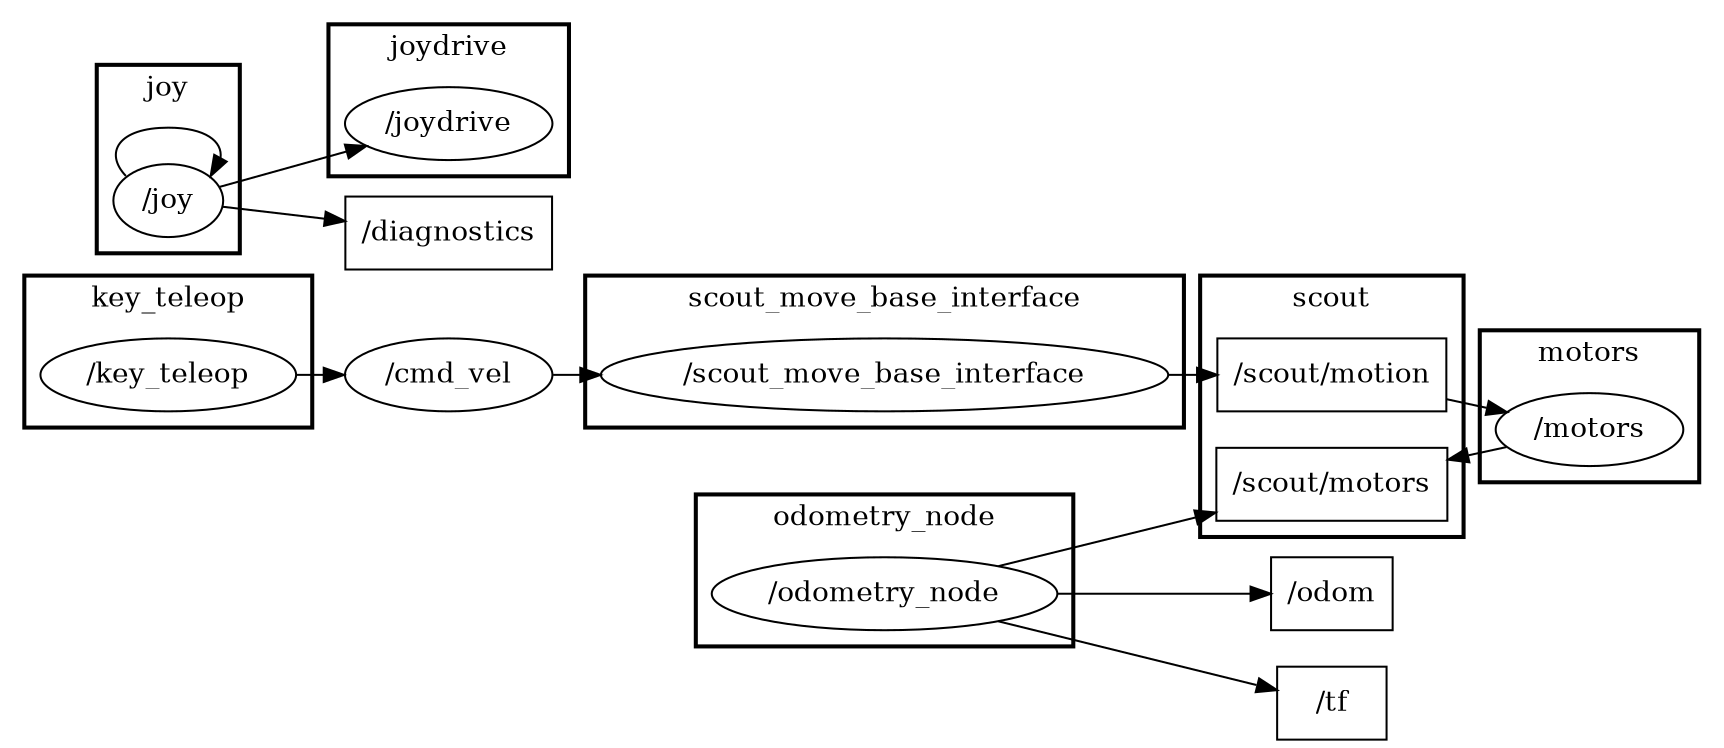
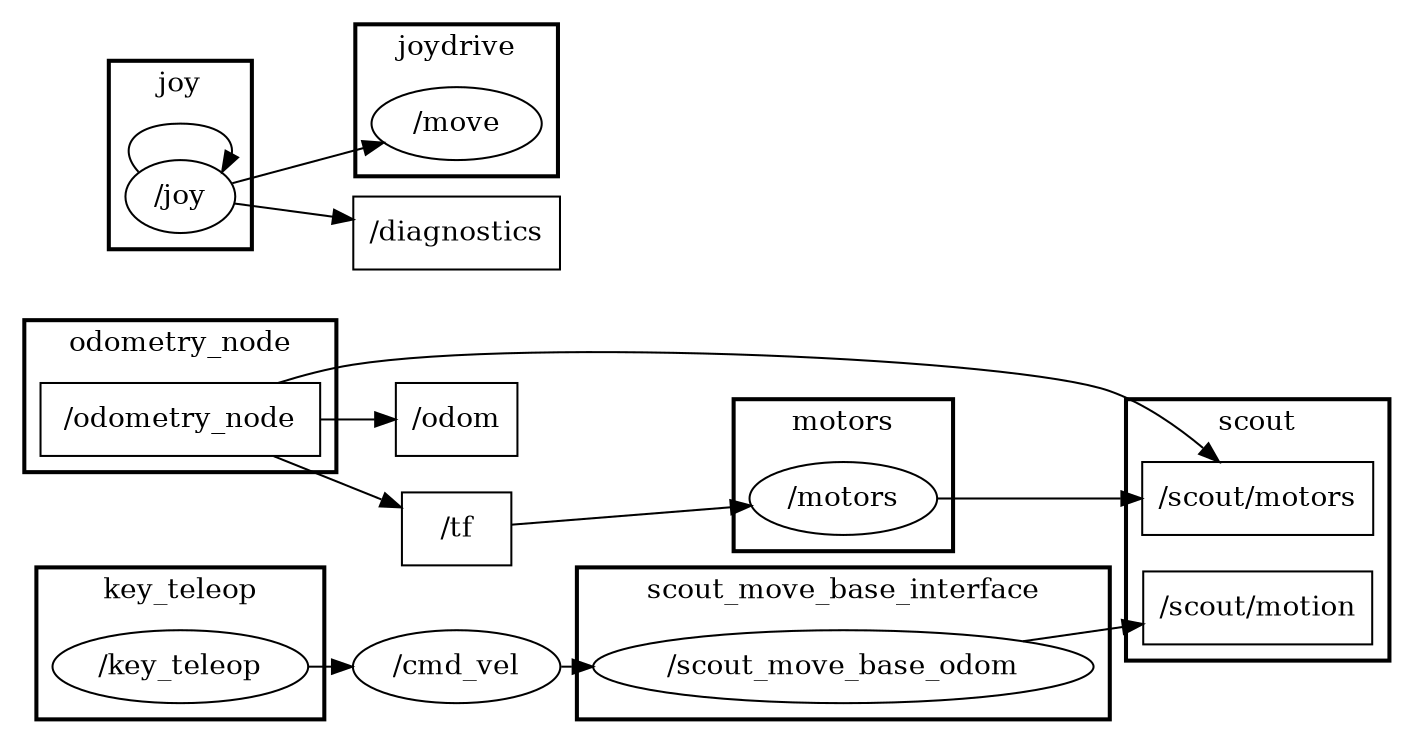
(449, 124) -> (457, 124)
(885, 375) -> (843, 667)
(1467, 404) -> (621, 516)
(885, 594) -> (180, 419)
